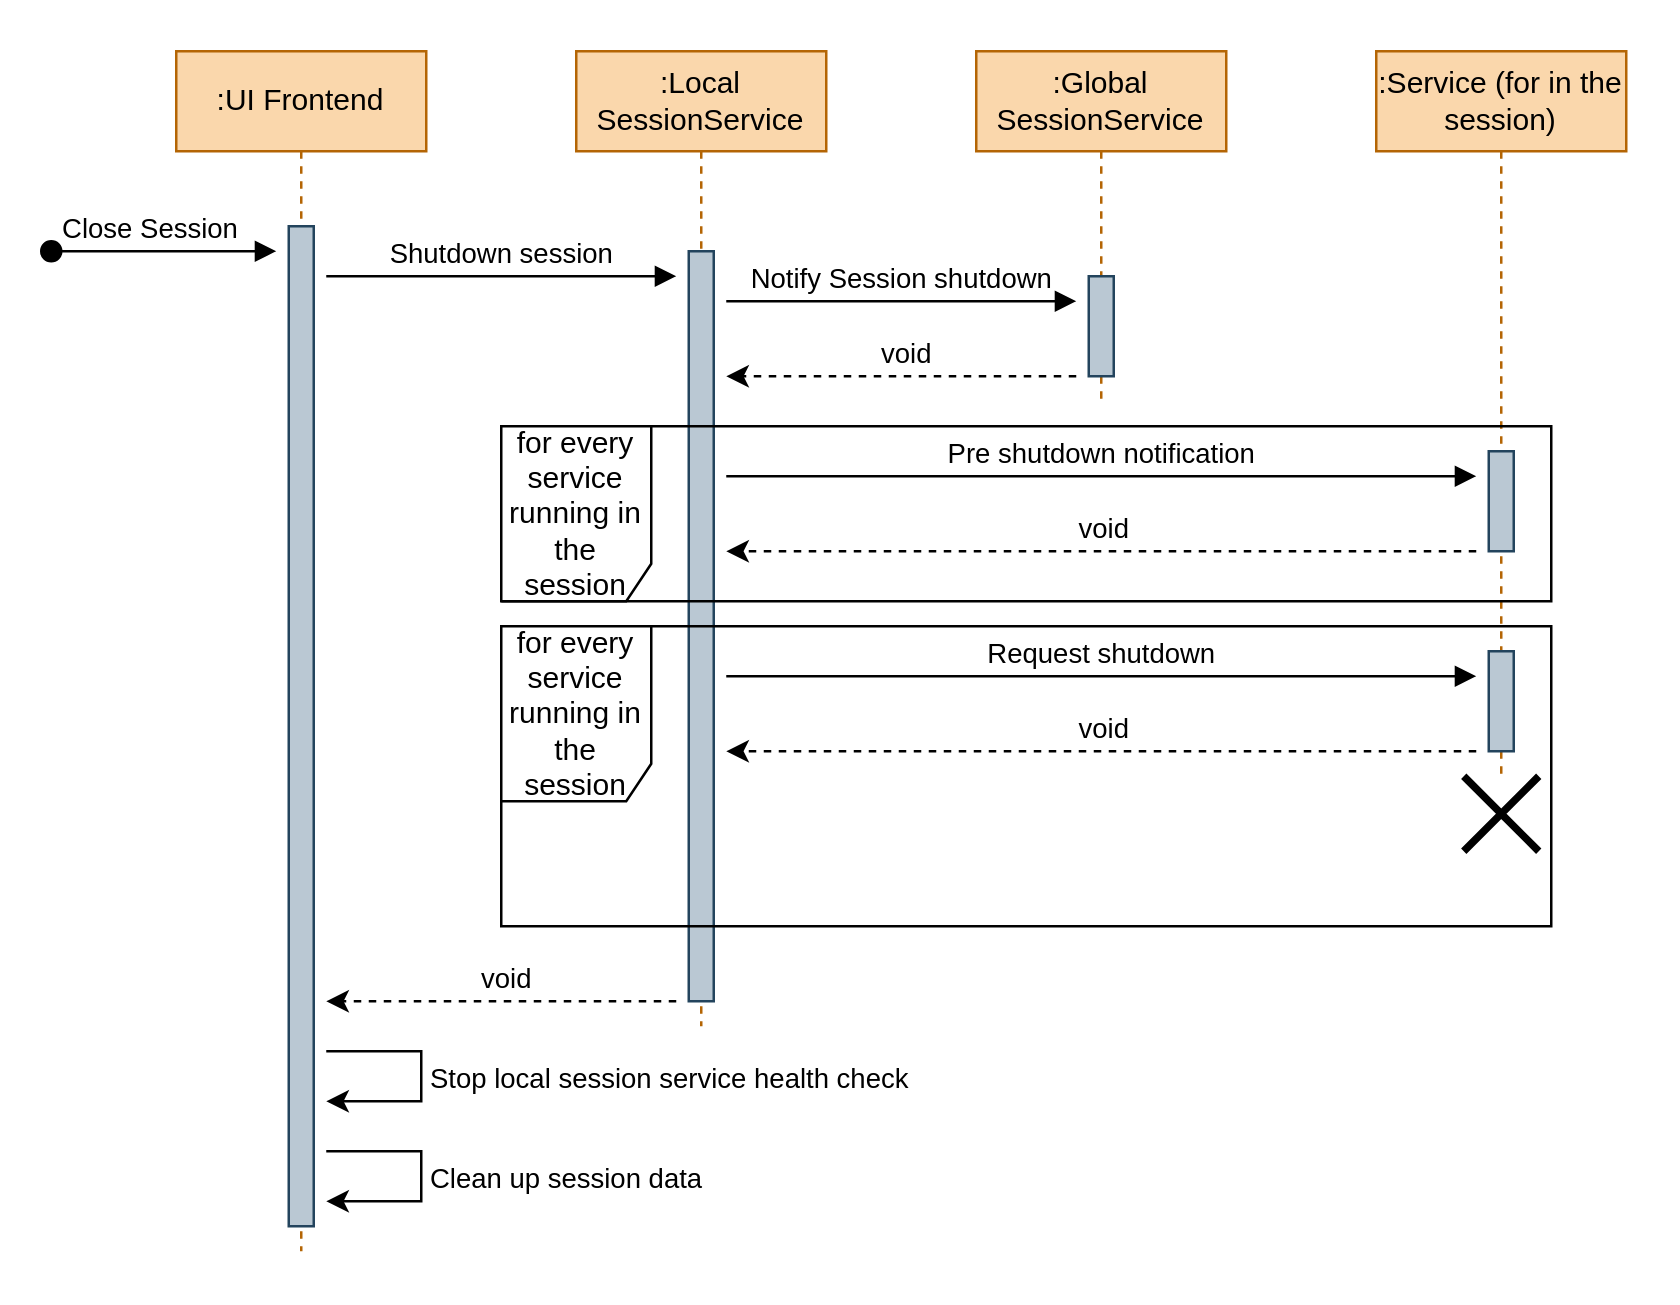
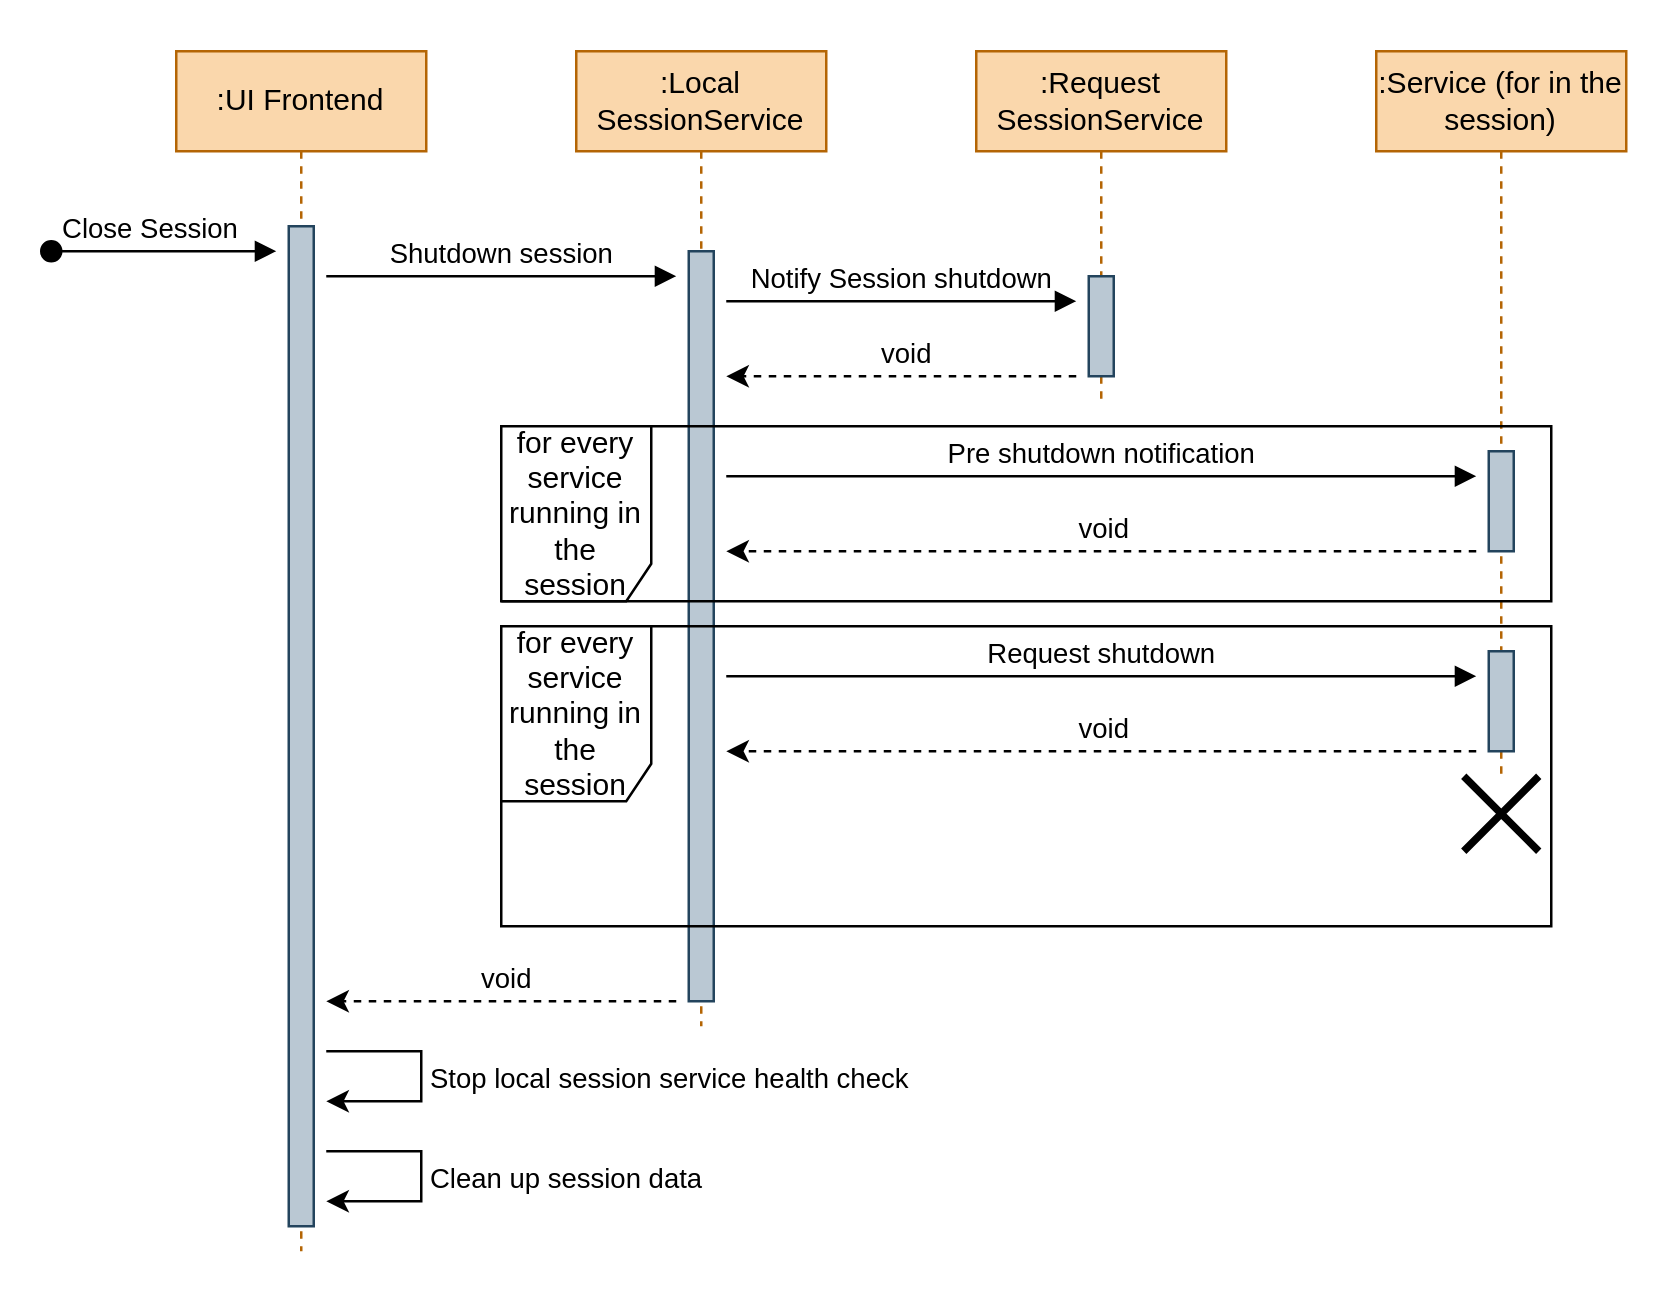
(1101, 101) -> (1101, 101)
